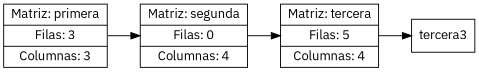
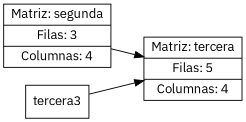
(194, 35) -> (57, 35)
(55, 36) -> none
(391, 36) -> (112, 88)
